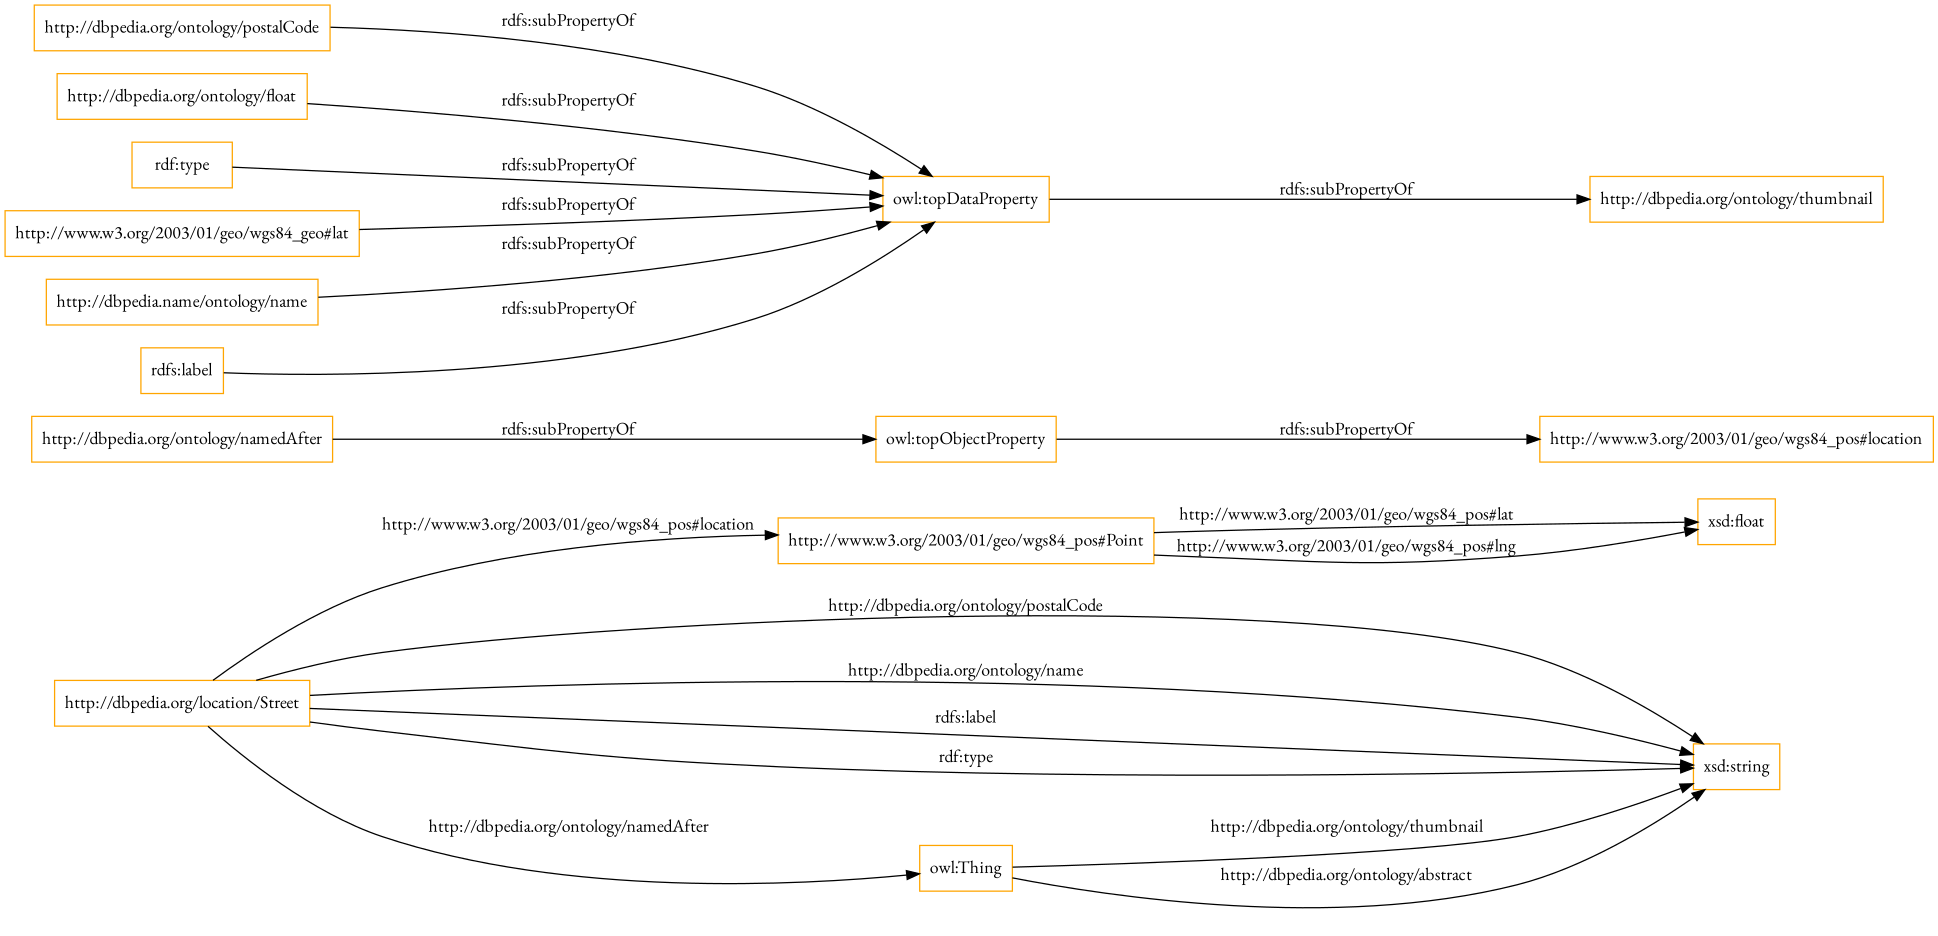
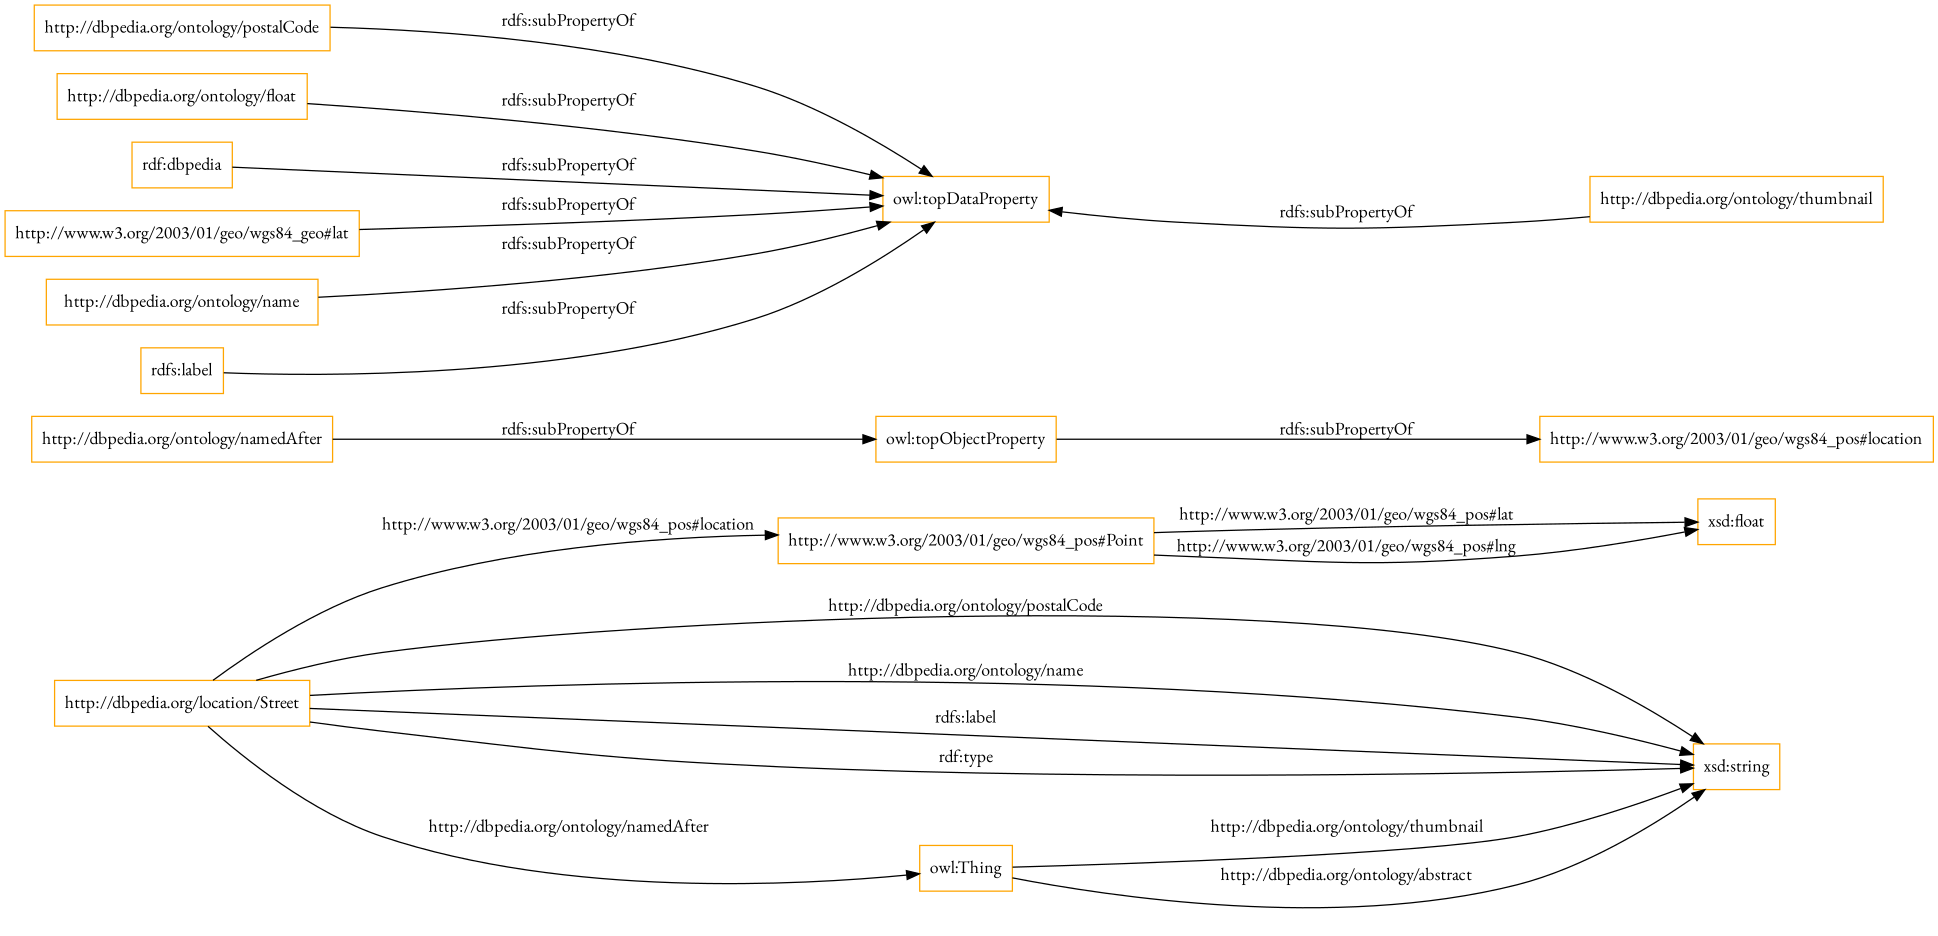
(182, 165) -> (182, 165)
(1313, 199) -> (1326, 228)
(182, 302) -> (182, 302)
